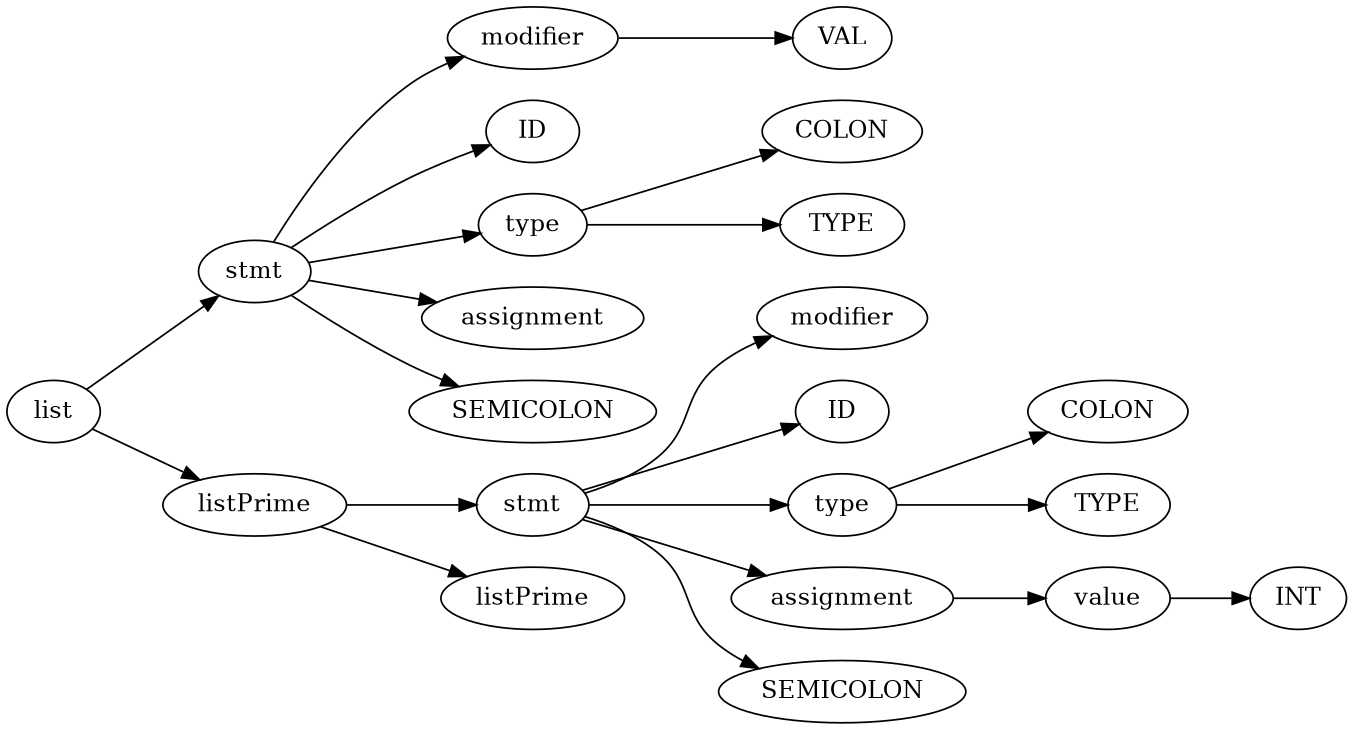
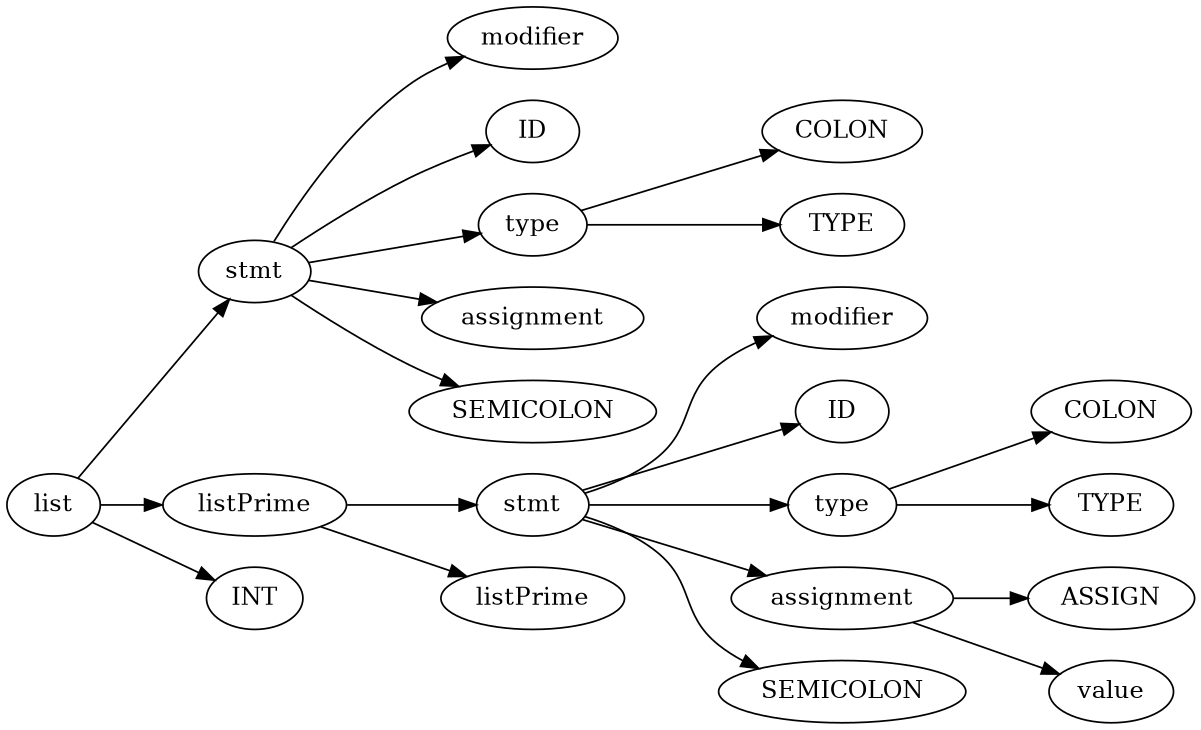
(842, 38) -> none
none -> (1111, 598)
(1201, 598) -> (146, 548)
